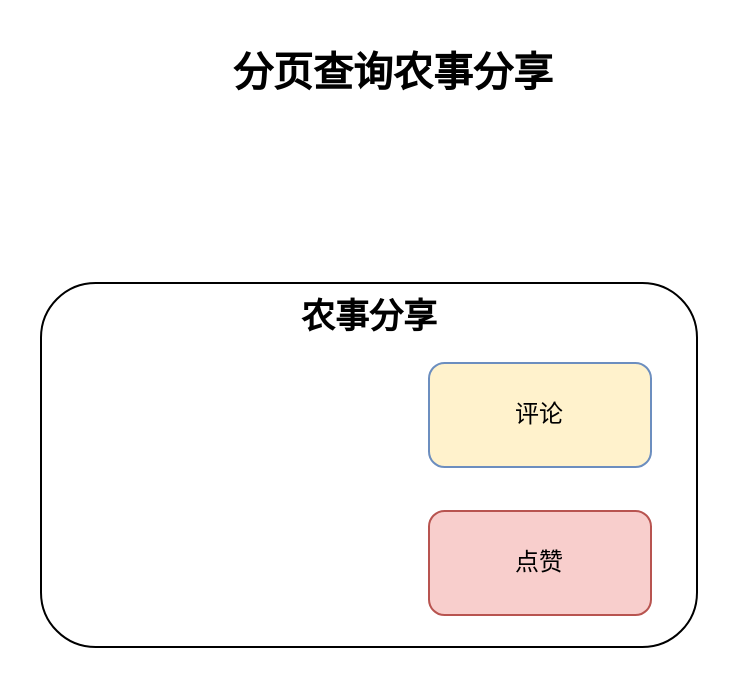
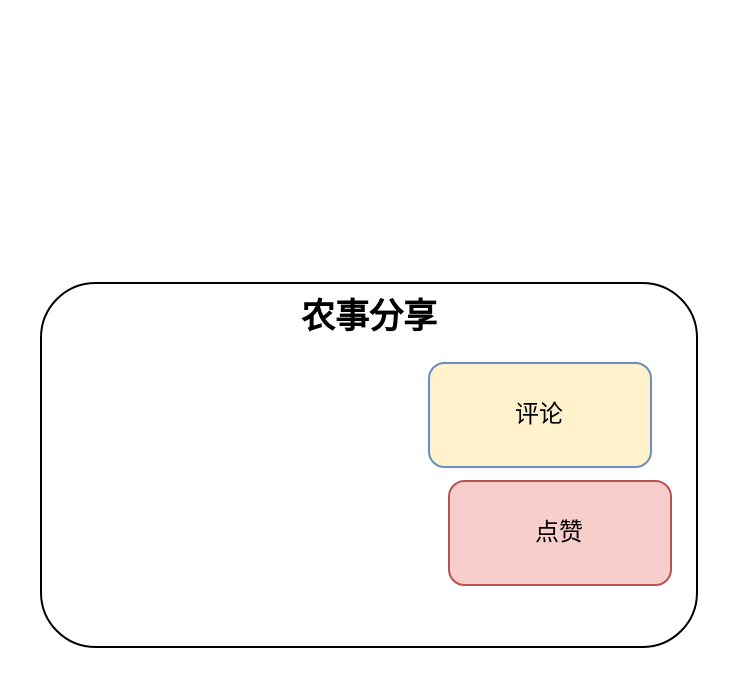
(393, 71) -> none
(540, 563) -> (560, 533)
